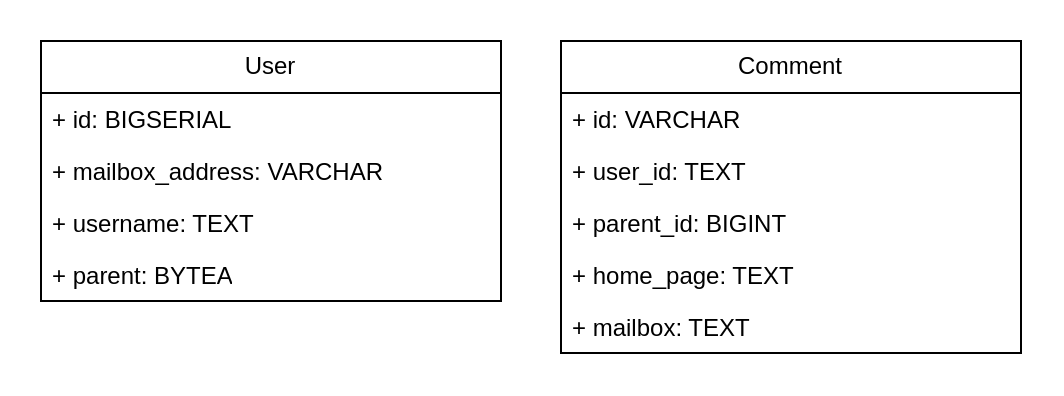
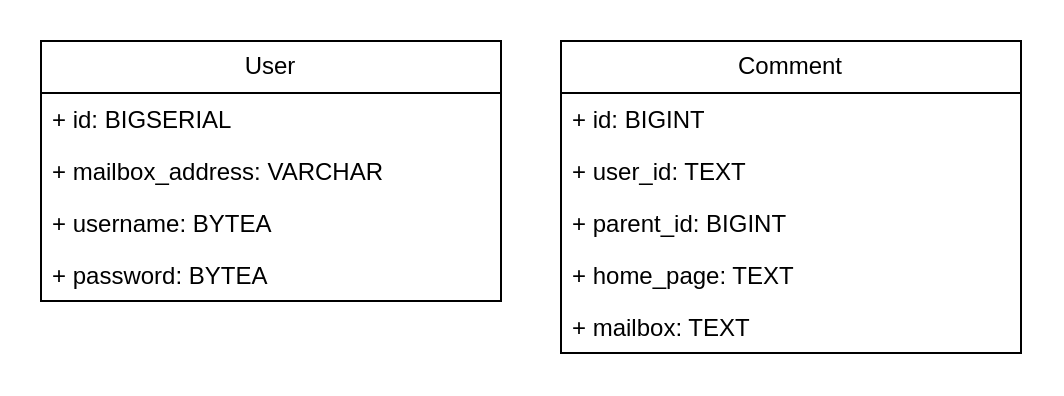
(648, 121) -> (641, 121)
(151, 225) -> (158, 225)
(144, 277) -> (158, 277)
